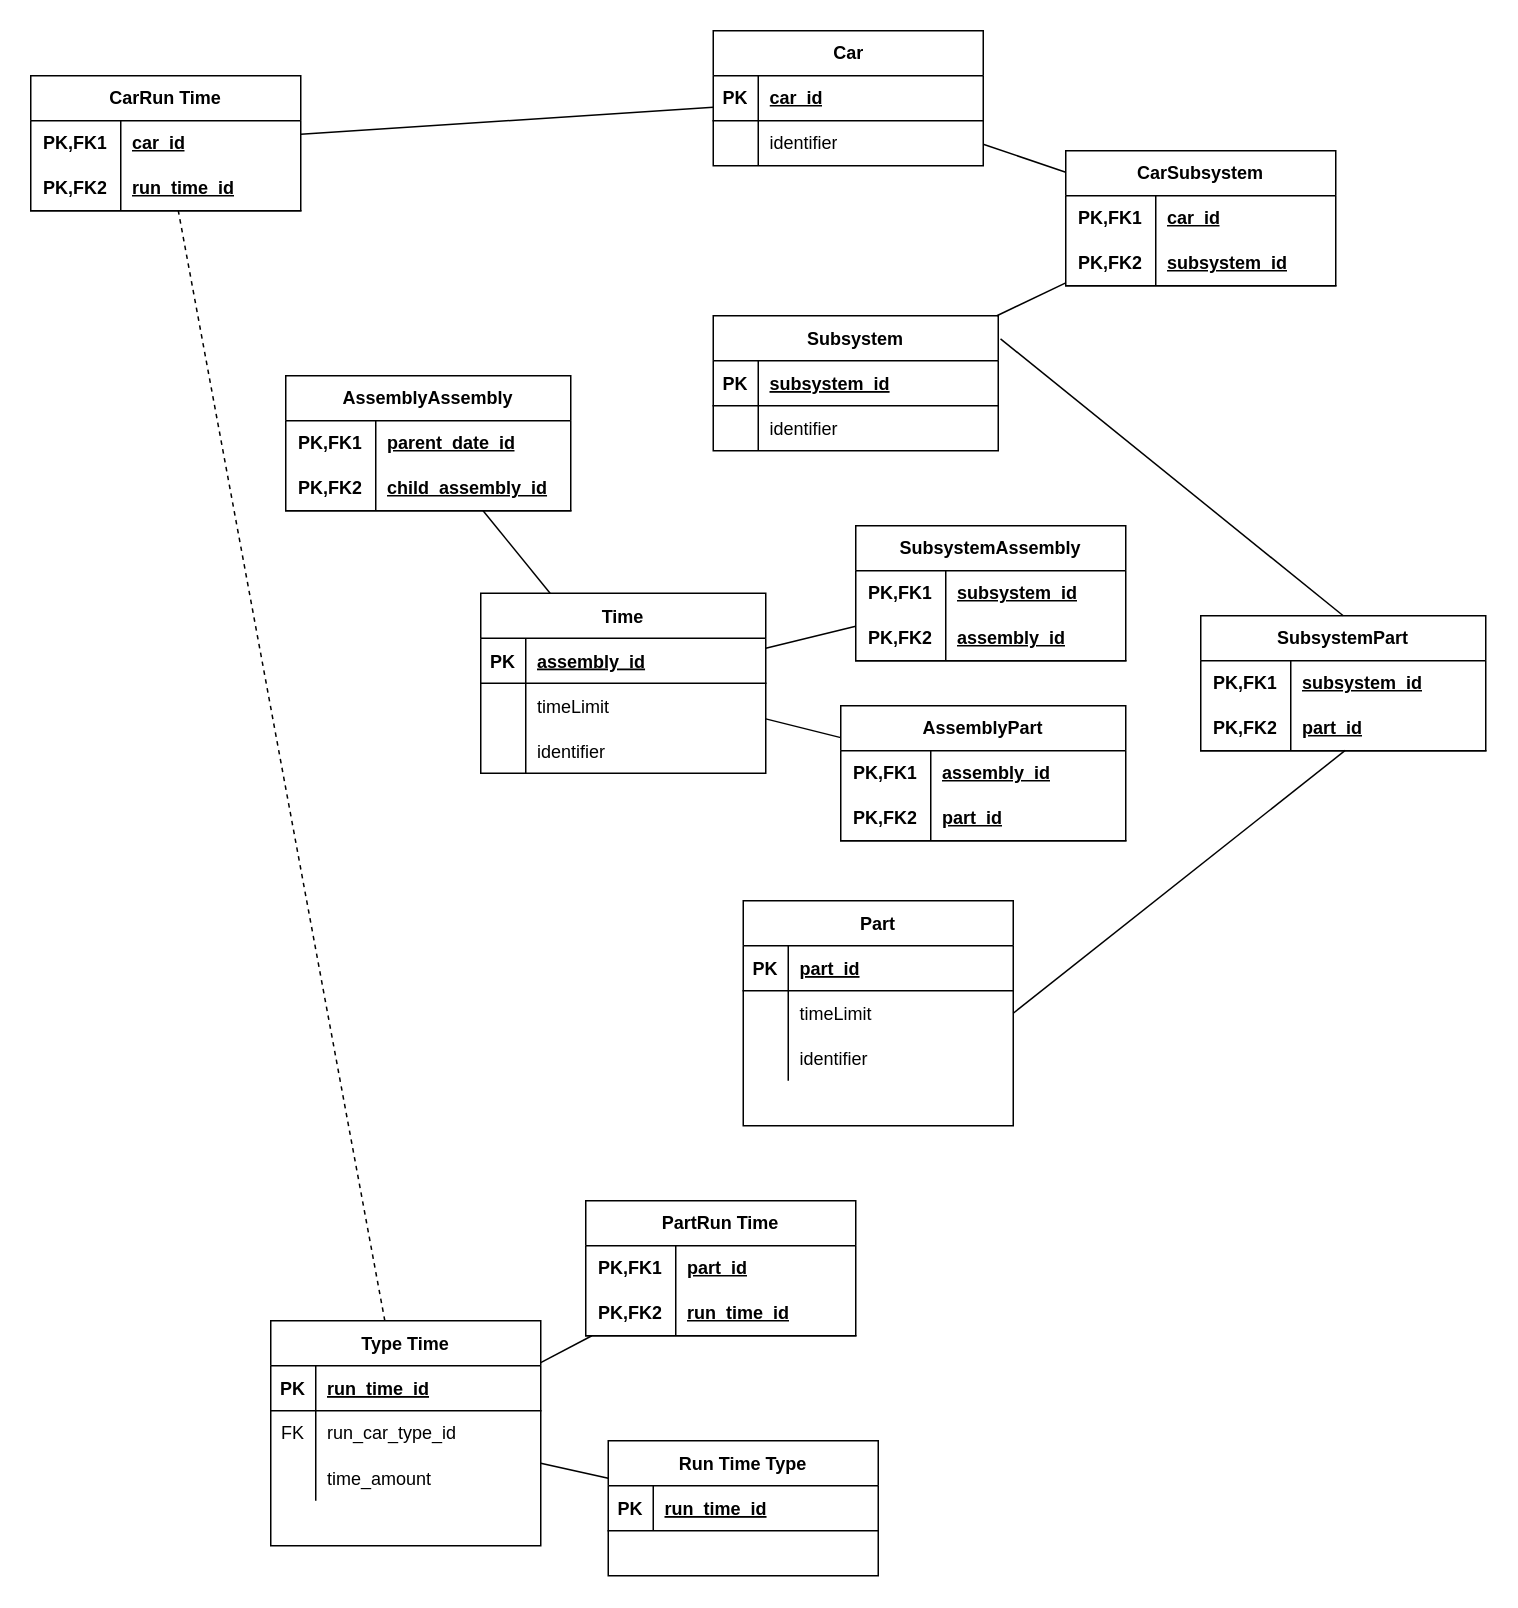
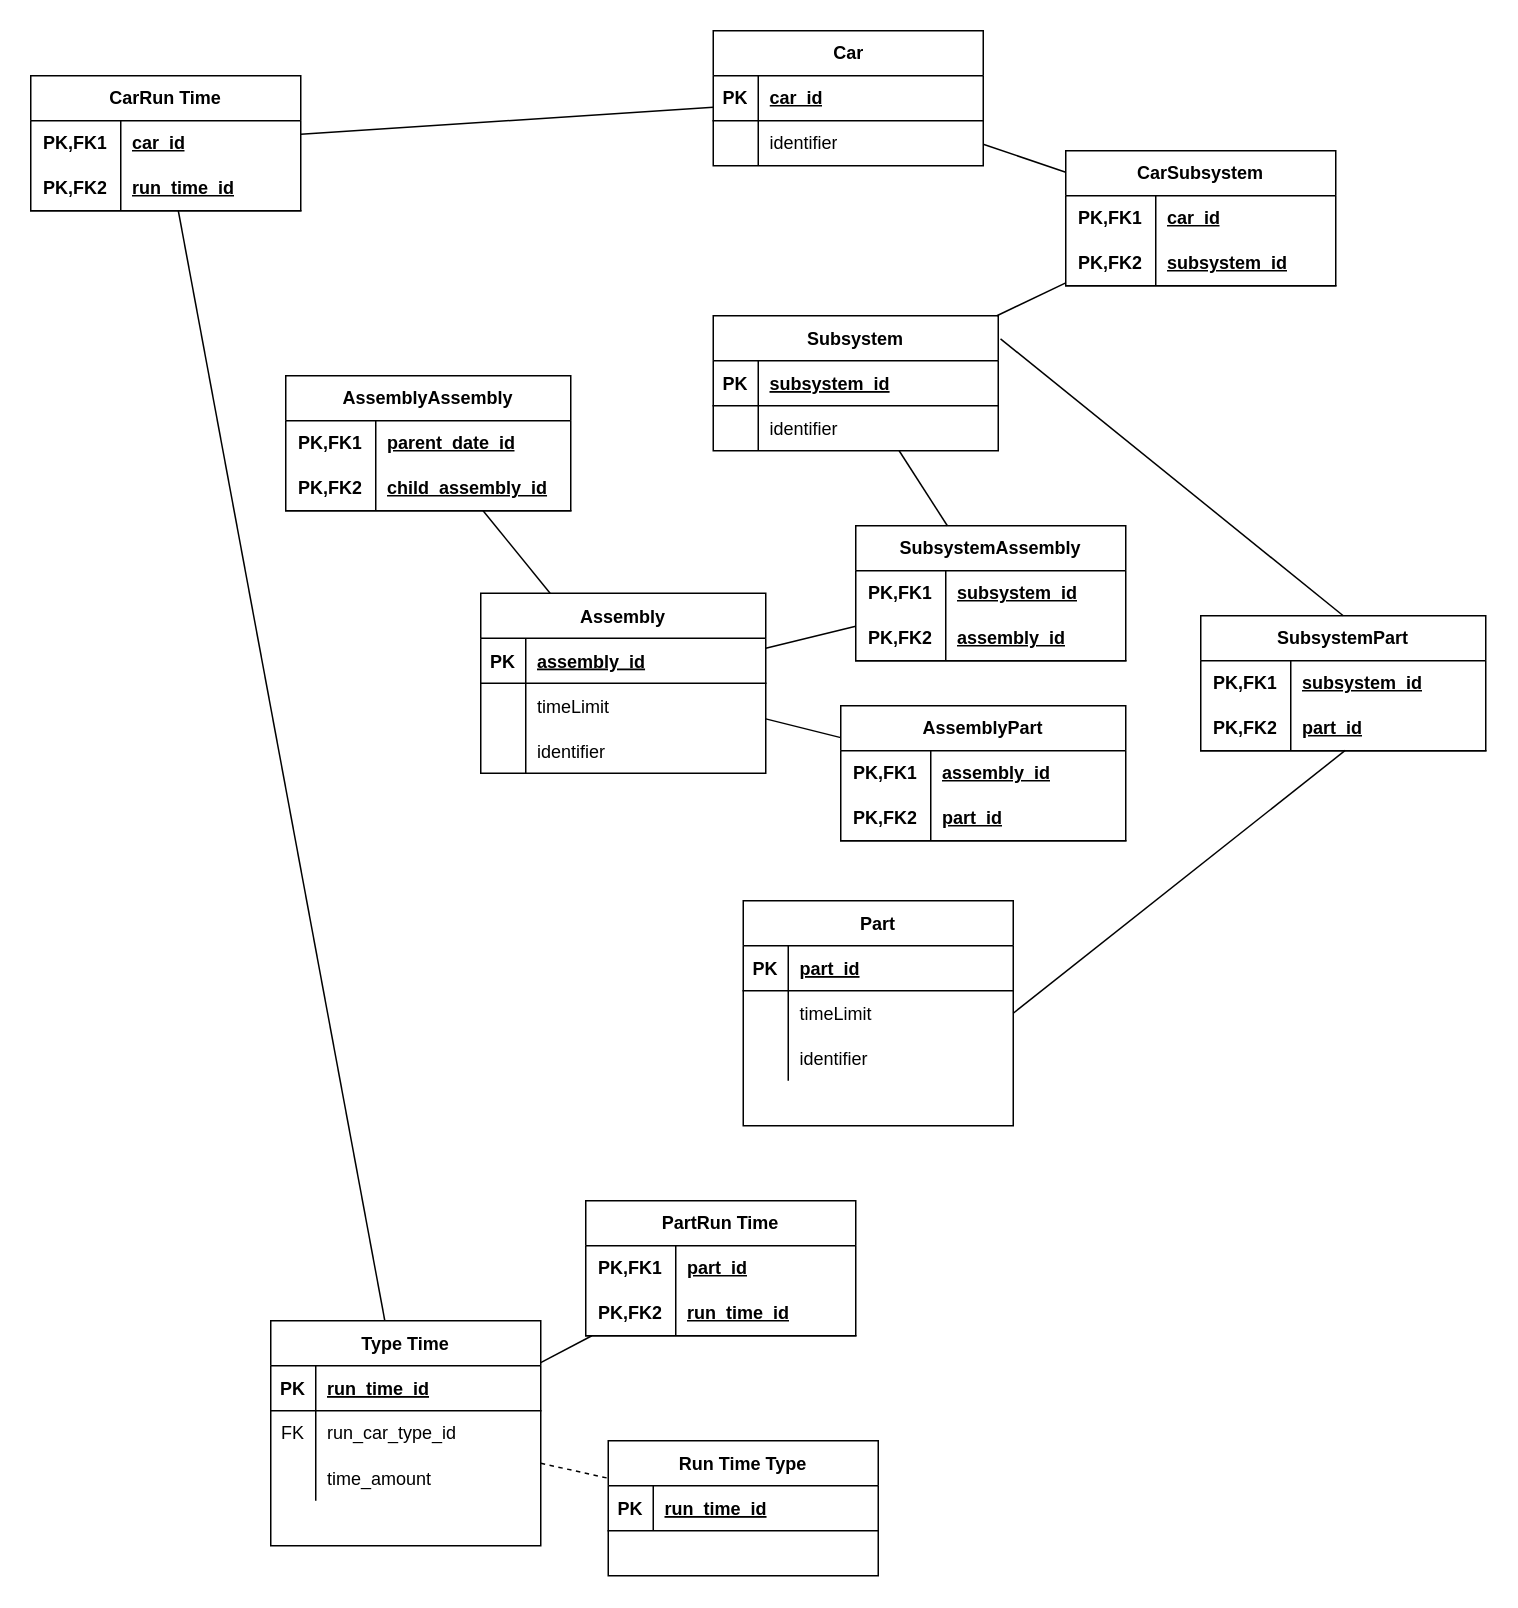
none -> (924, 490)
(623, 617) -> (623, 617)
(281, 765) -> (281, 765)
(573, 1470) -> (573, 1470)
